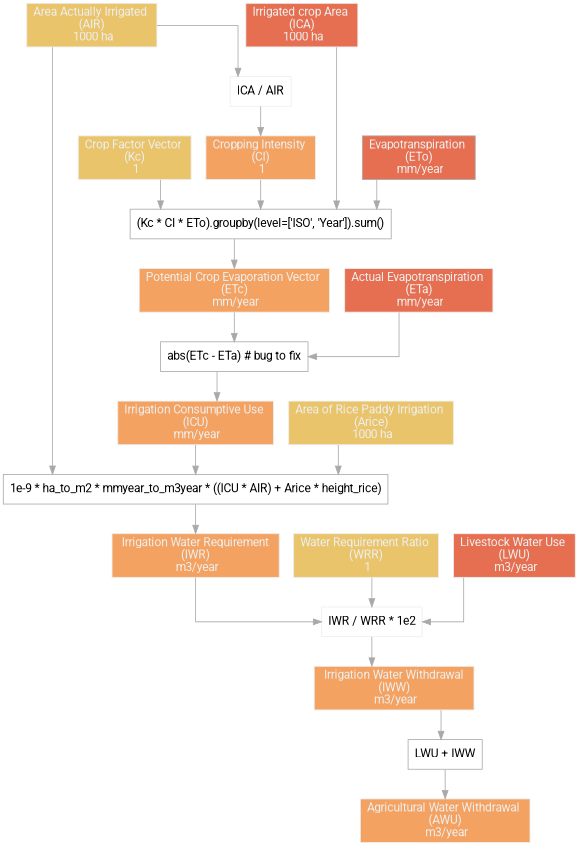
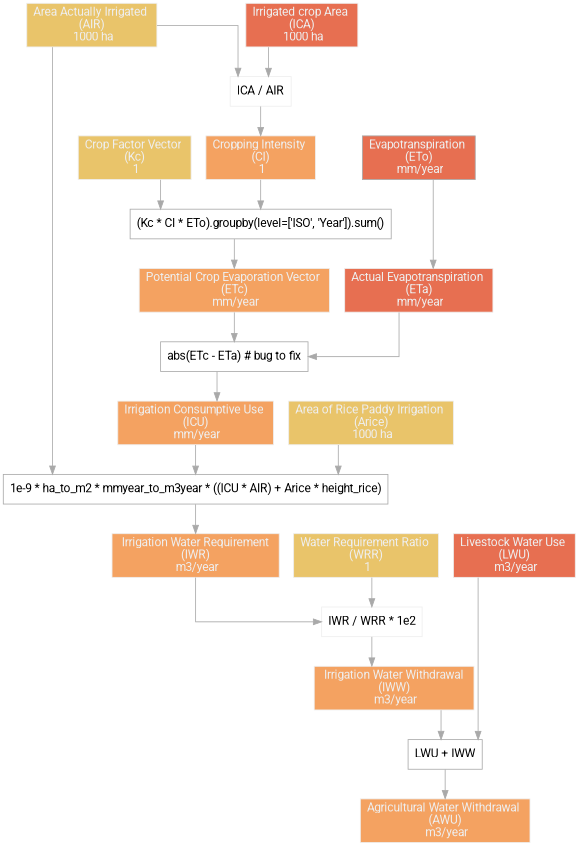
(337, 124) -> (268, 58)
(377, 190) -> (433, 220)
(464, 616) -> (478, 654)
